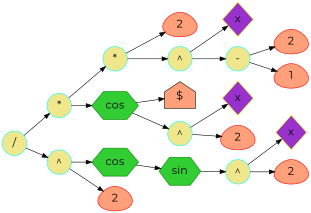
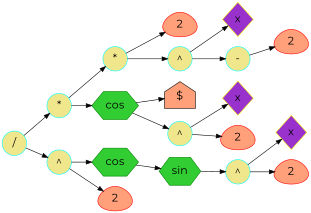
(291, 76) -> none
